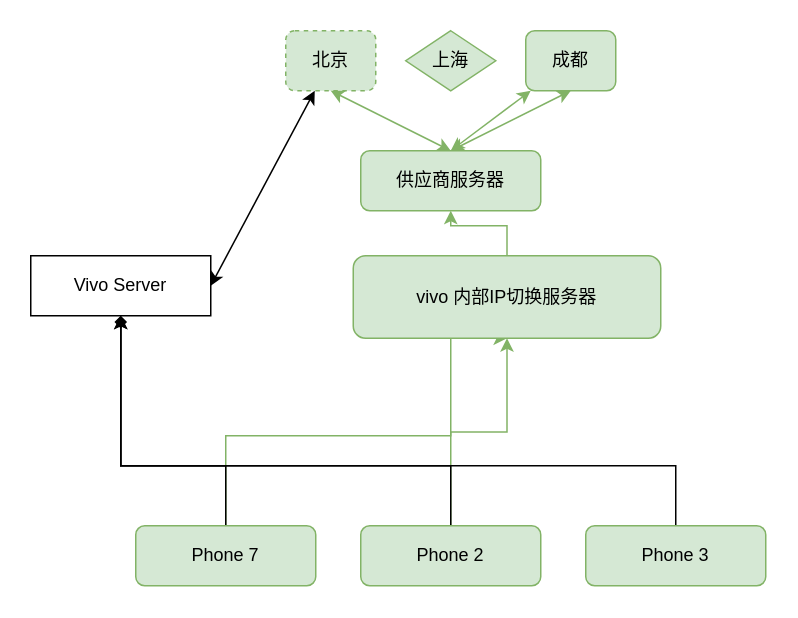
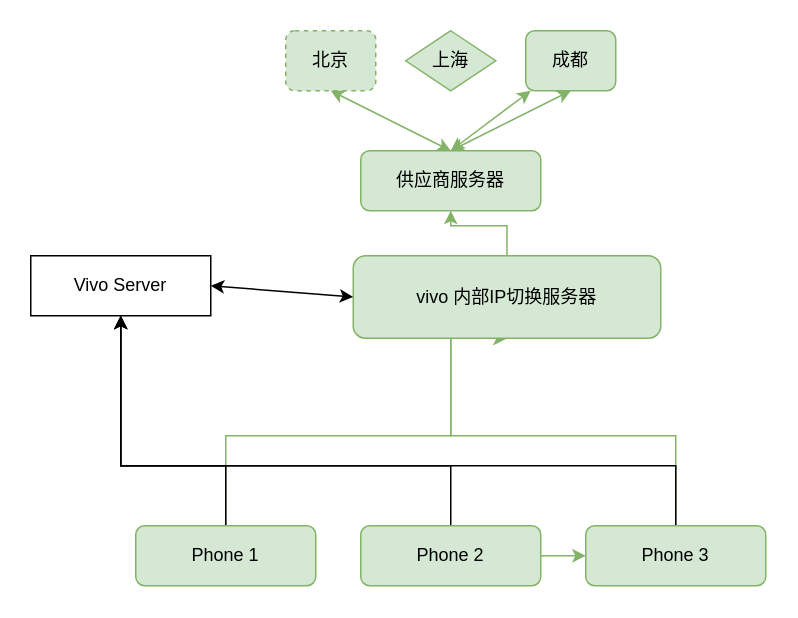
(263, 189) -> (281, 291)
(506, 432) -> (569, 556)
none -> (578, 436)
(451, 526) -> (451, 526)
(226, 556) -> (226, 556)
